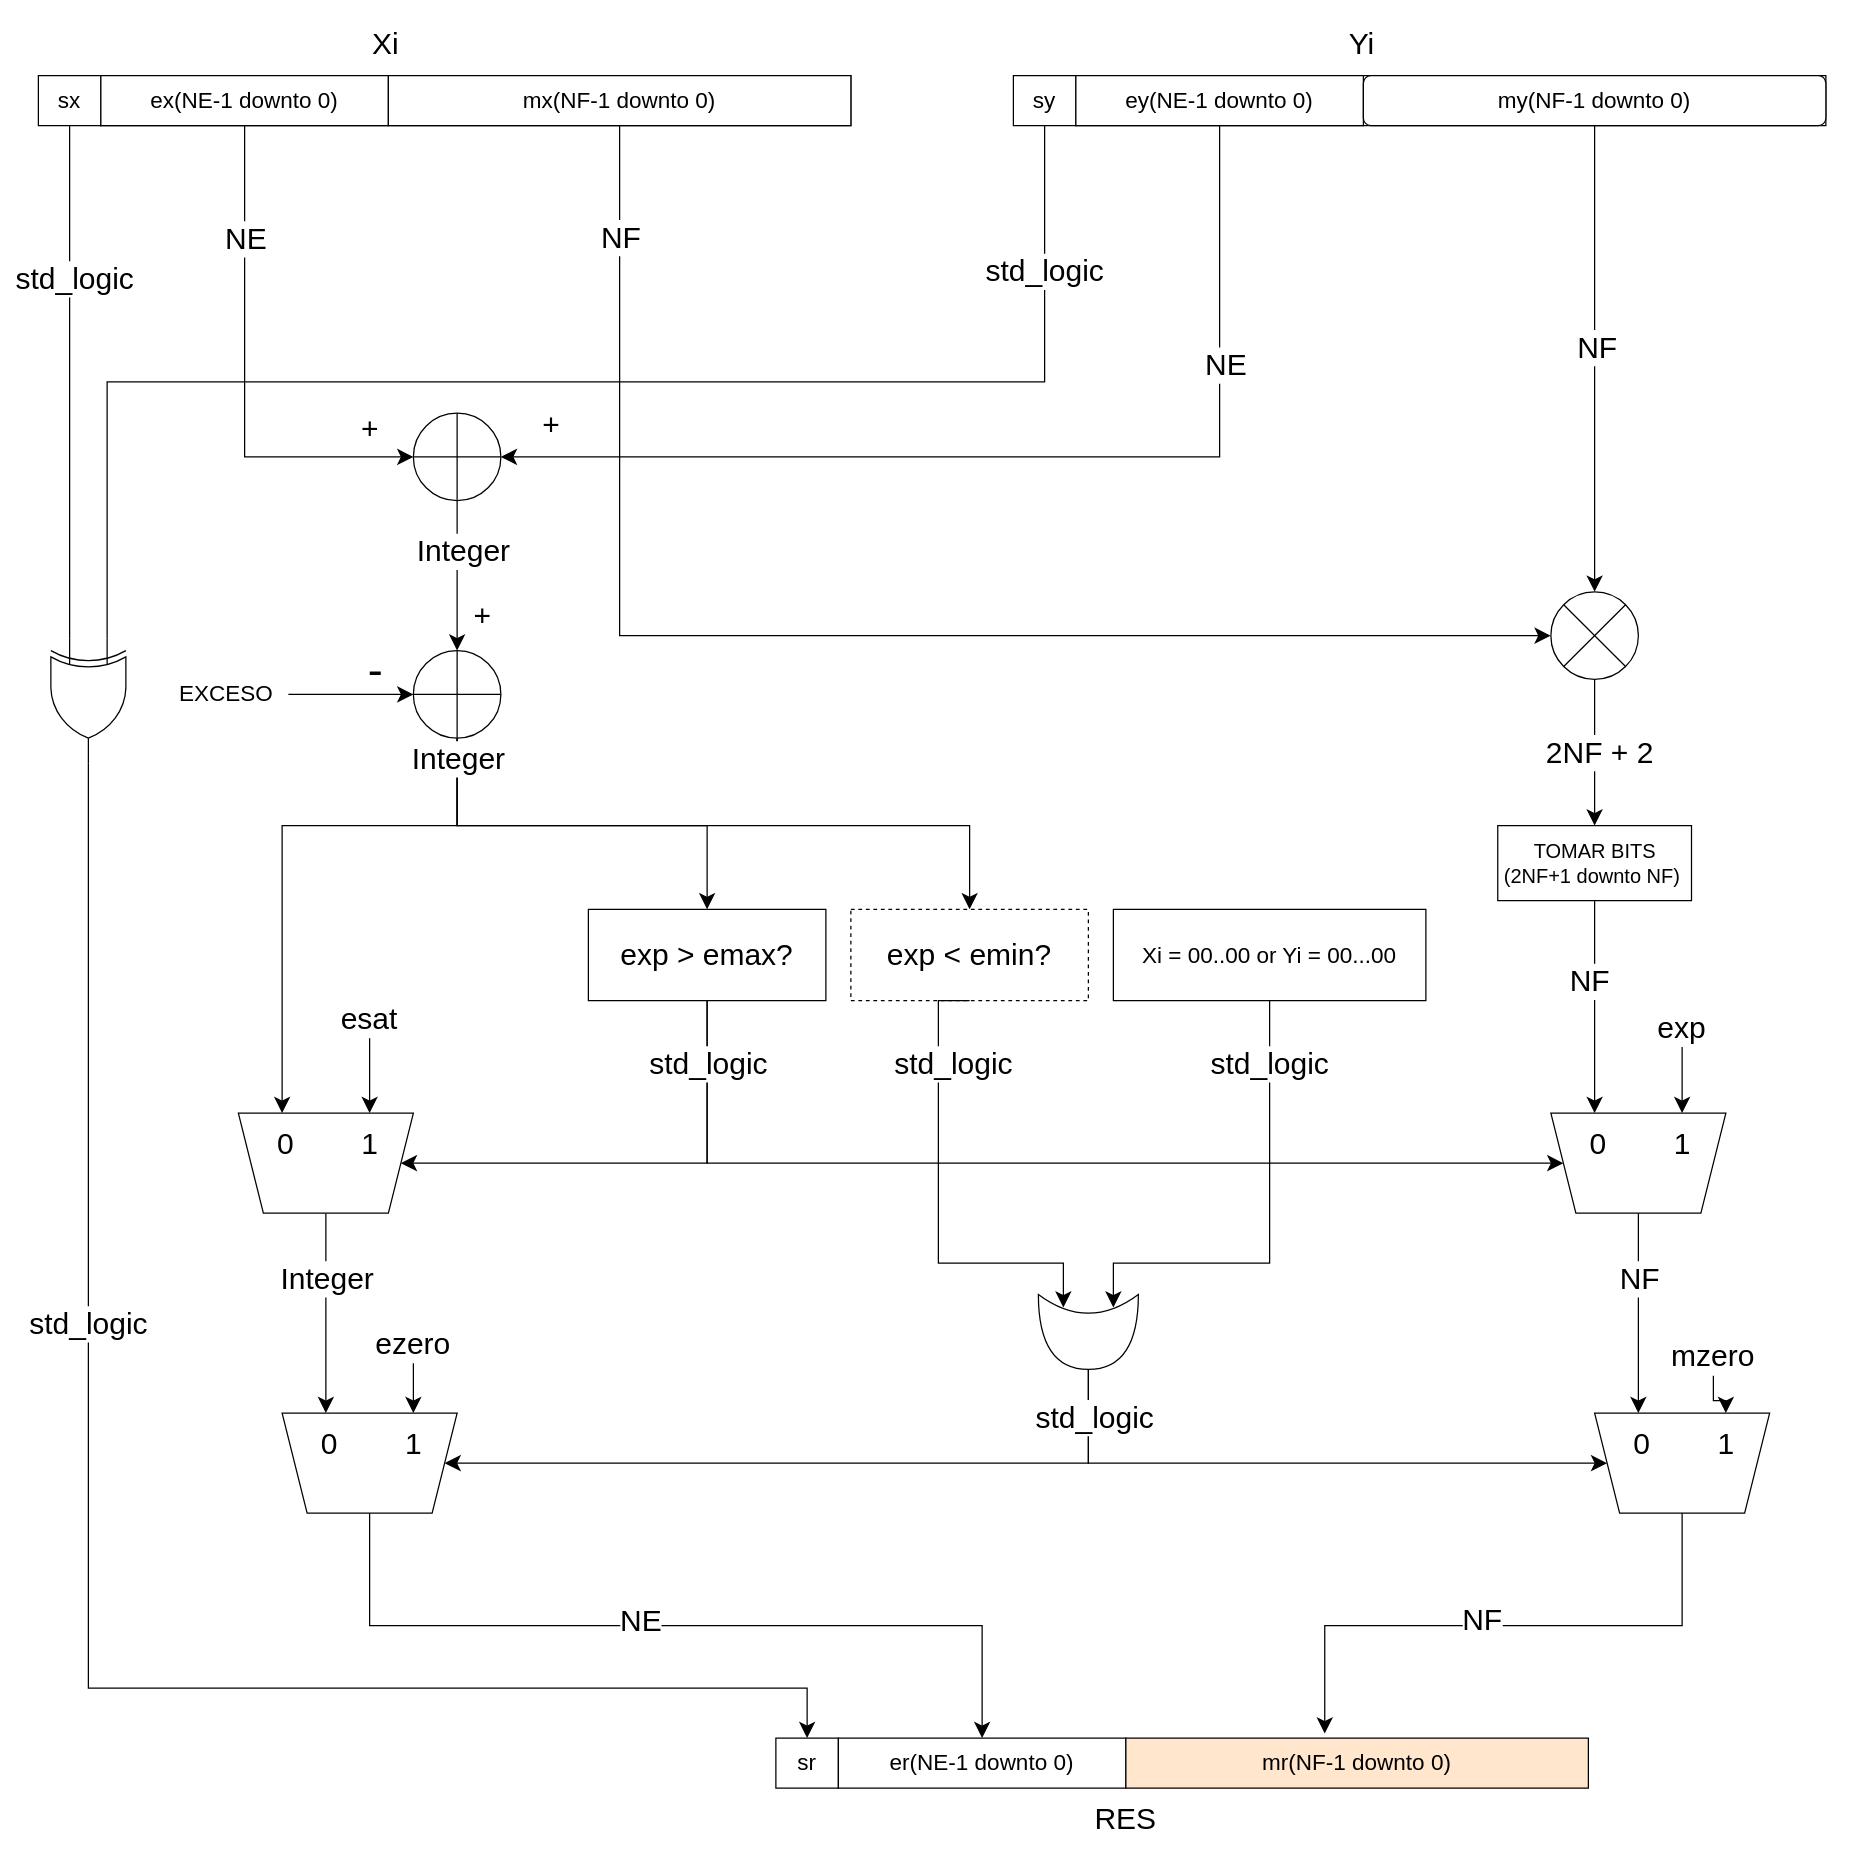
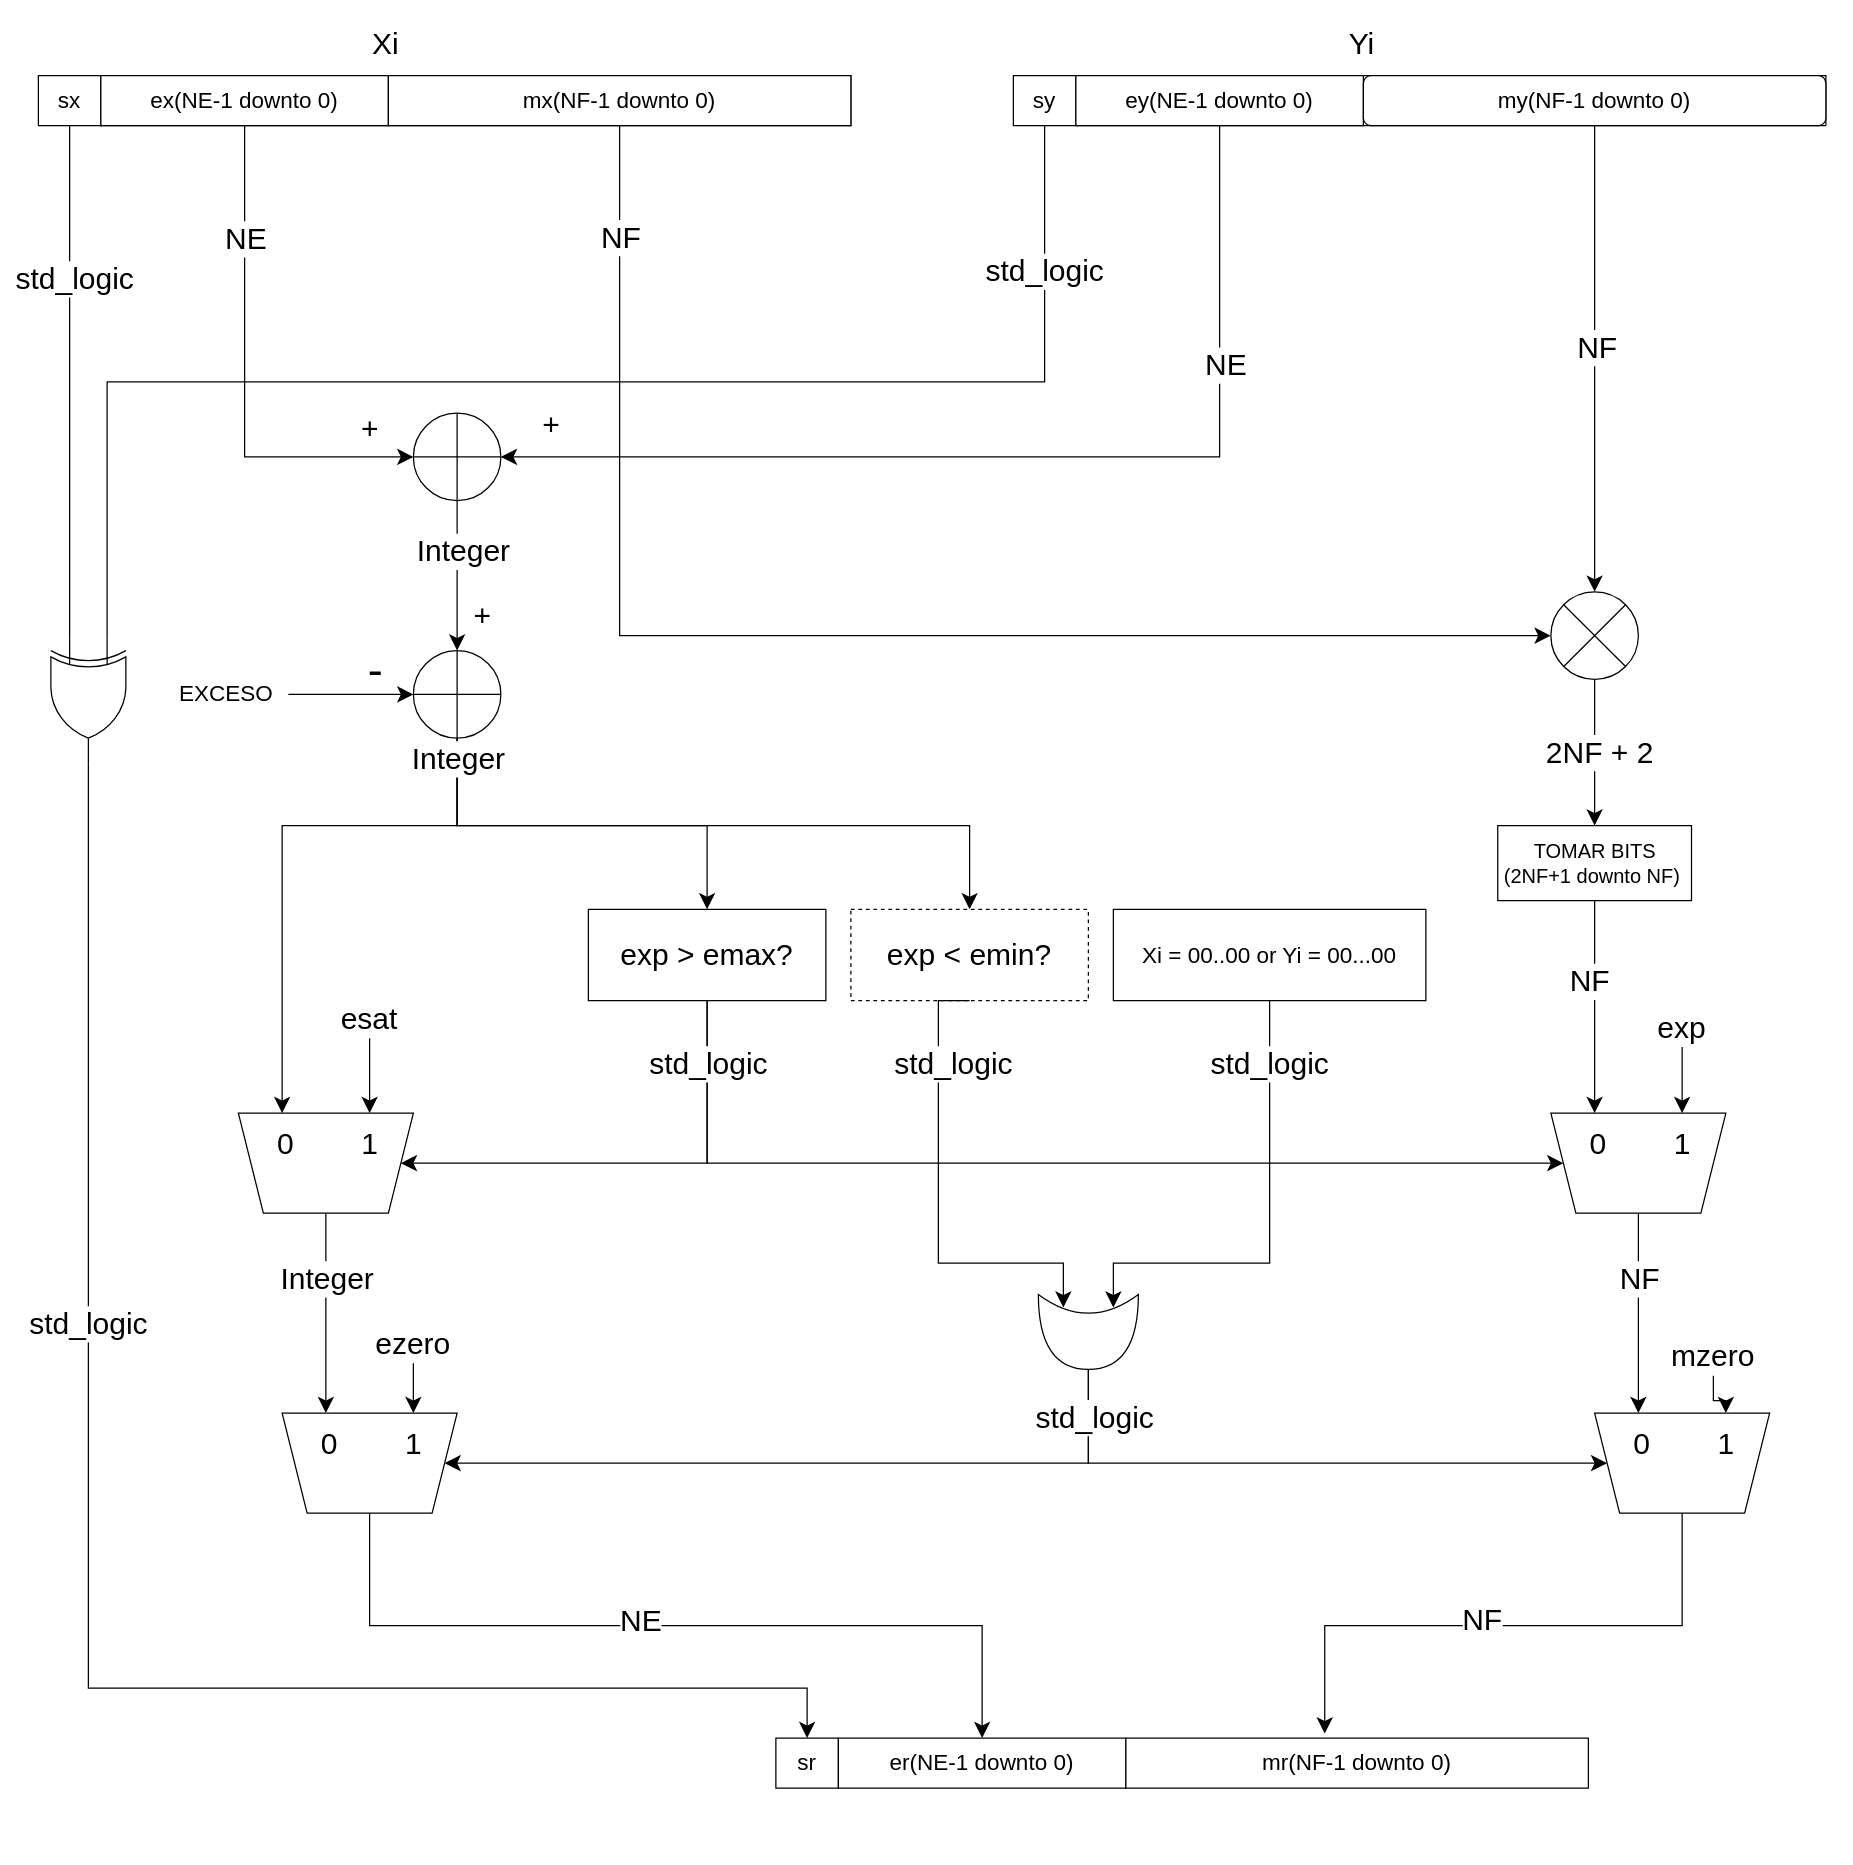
(1357, 1763) -> (1357, 1763)
(1126, 1819) -> none
